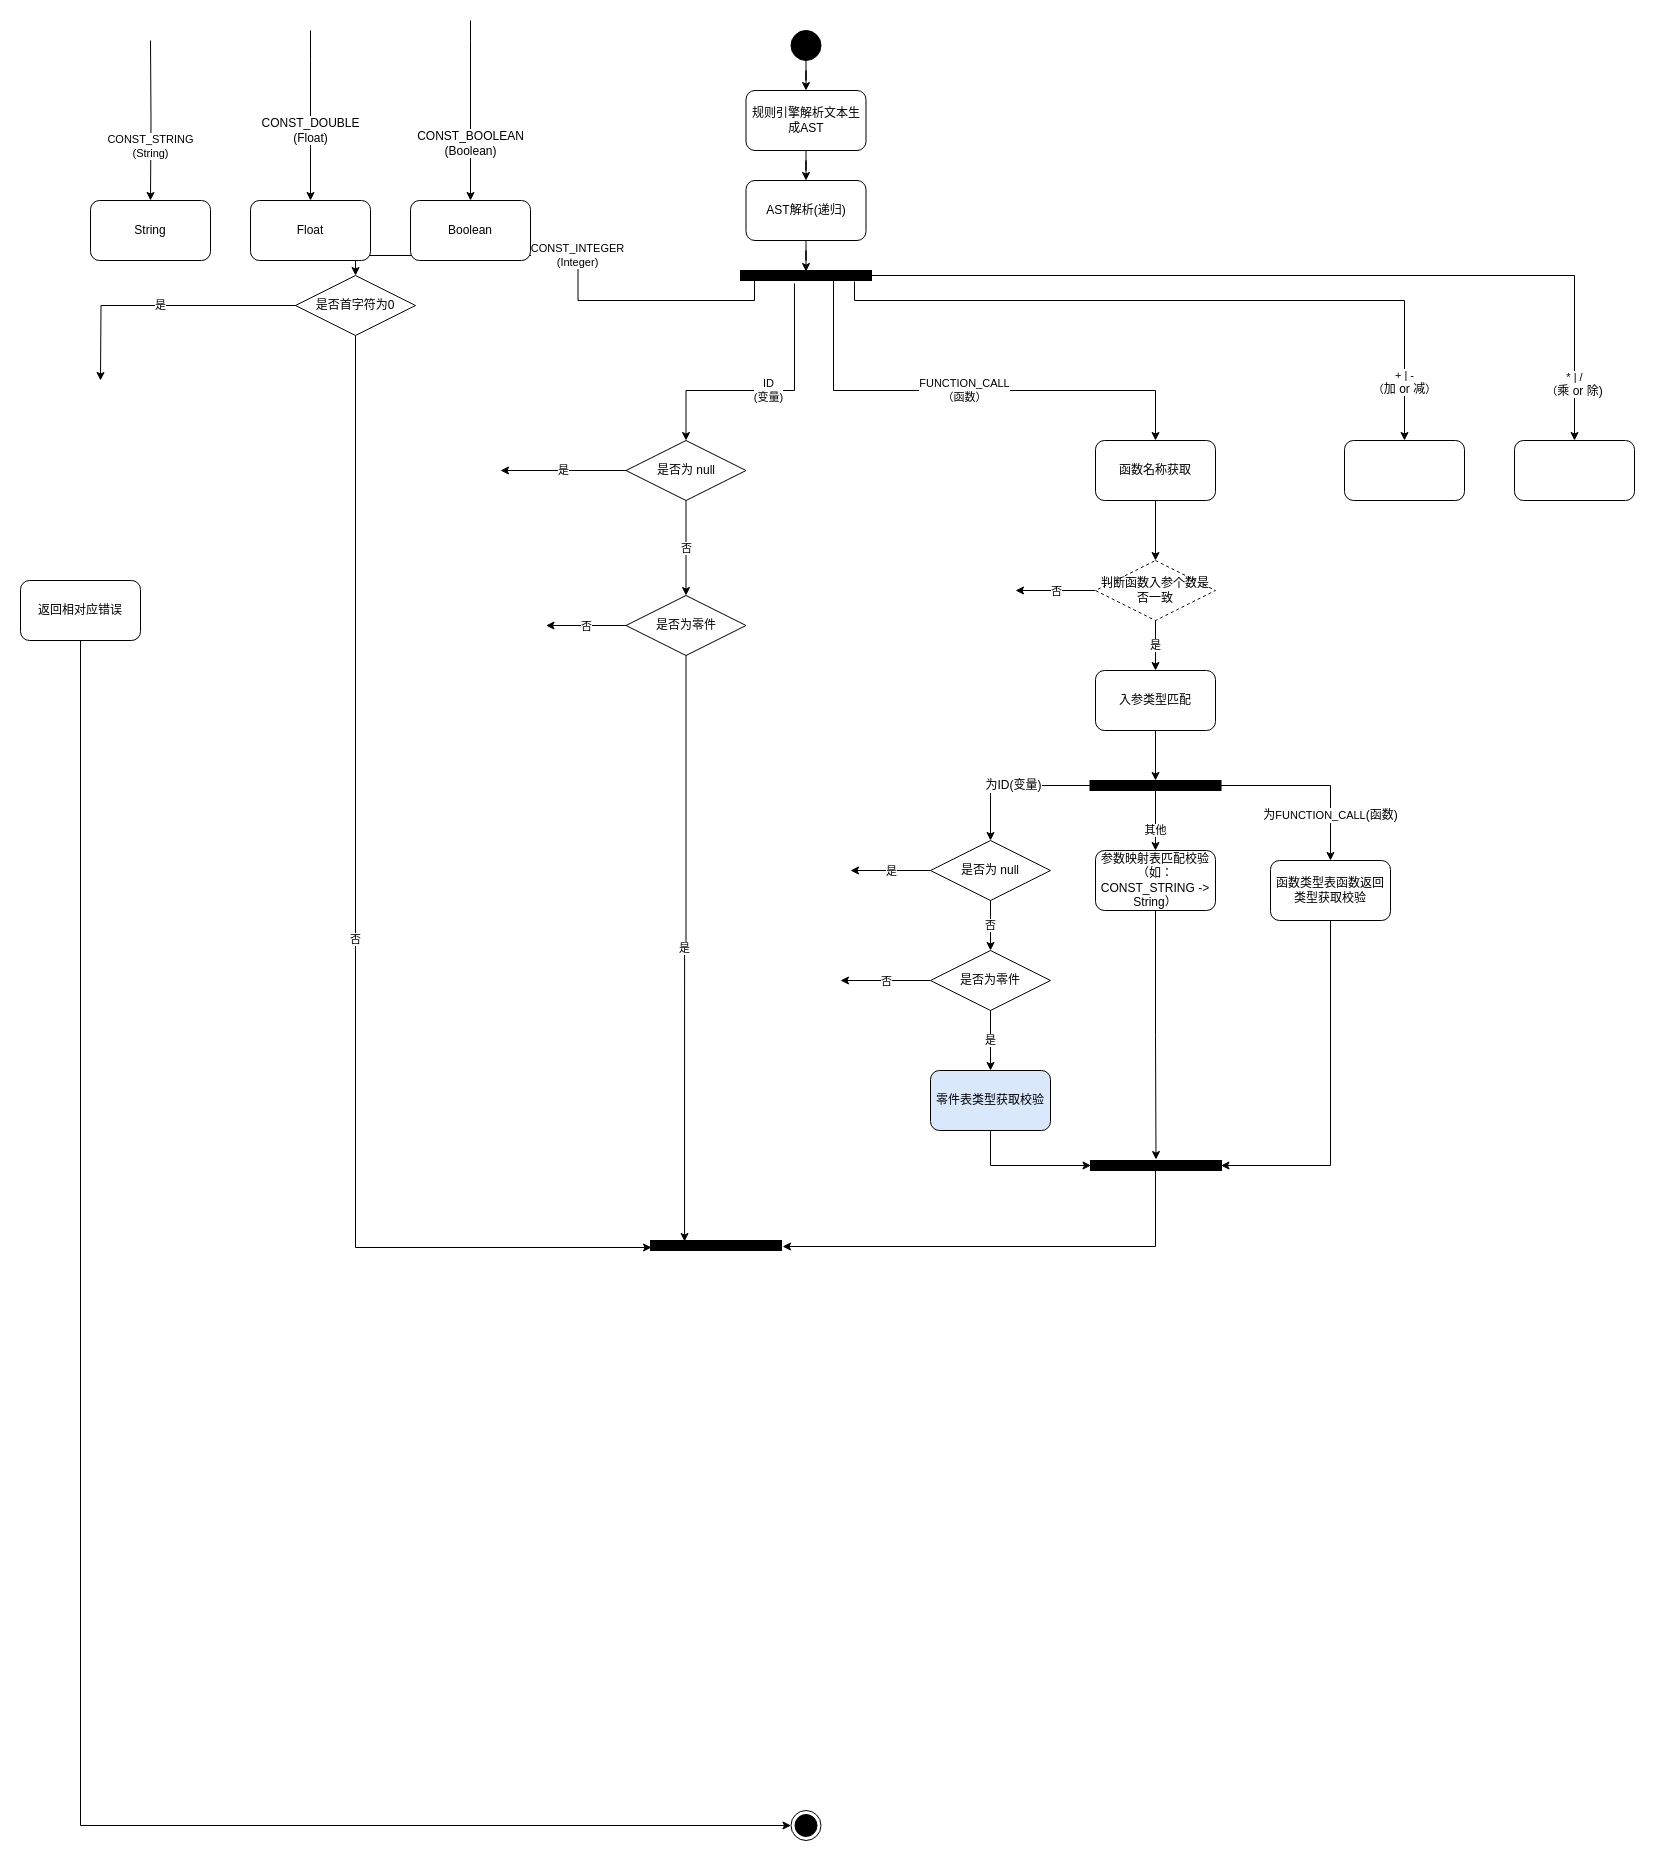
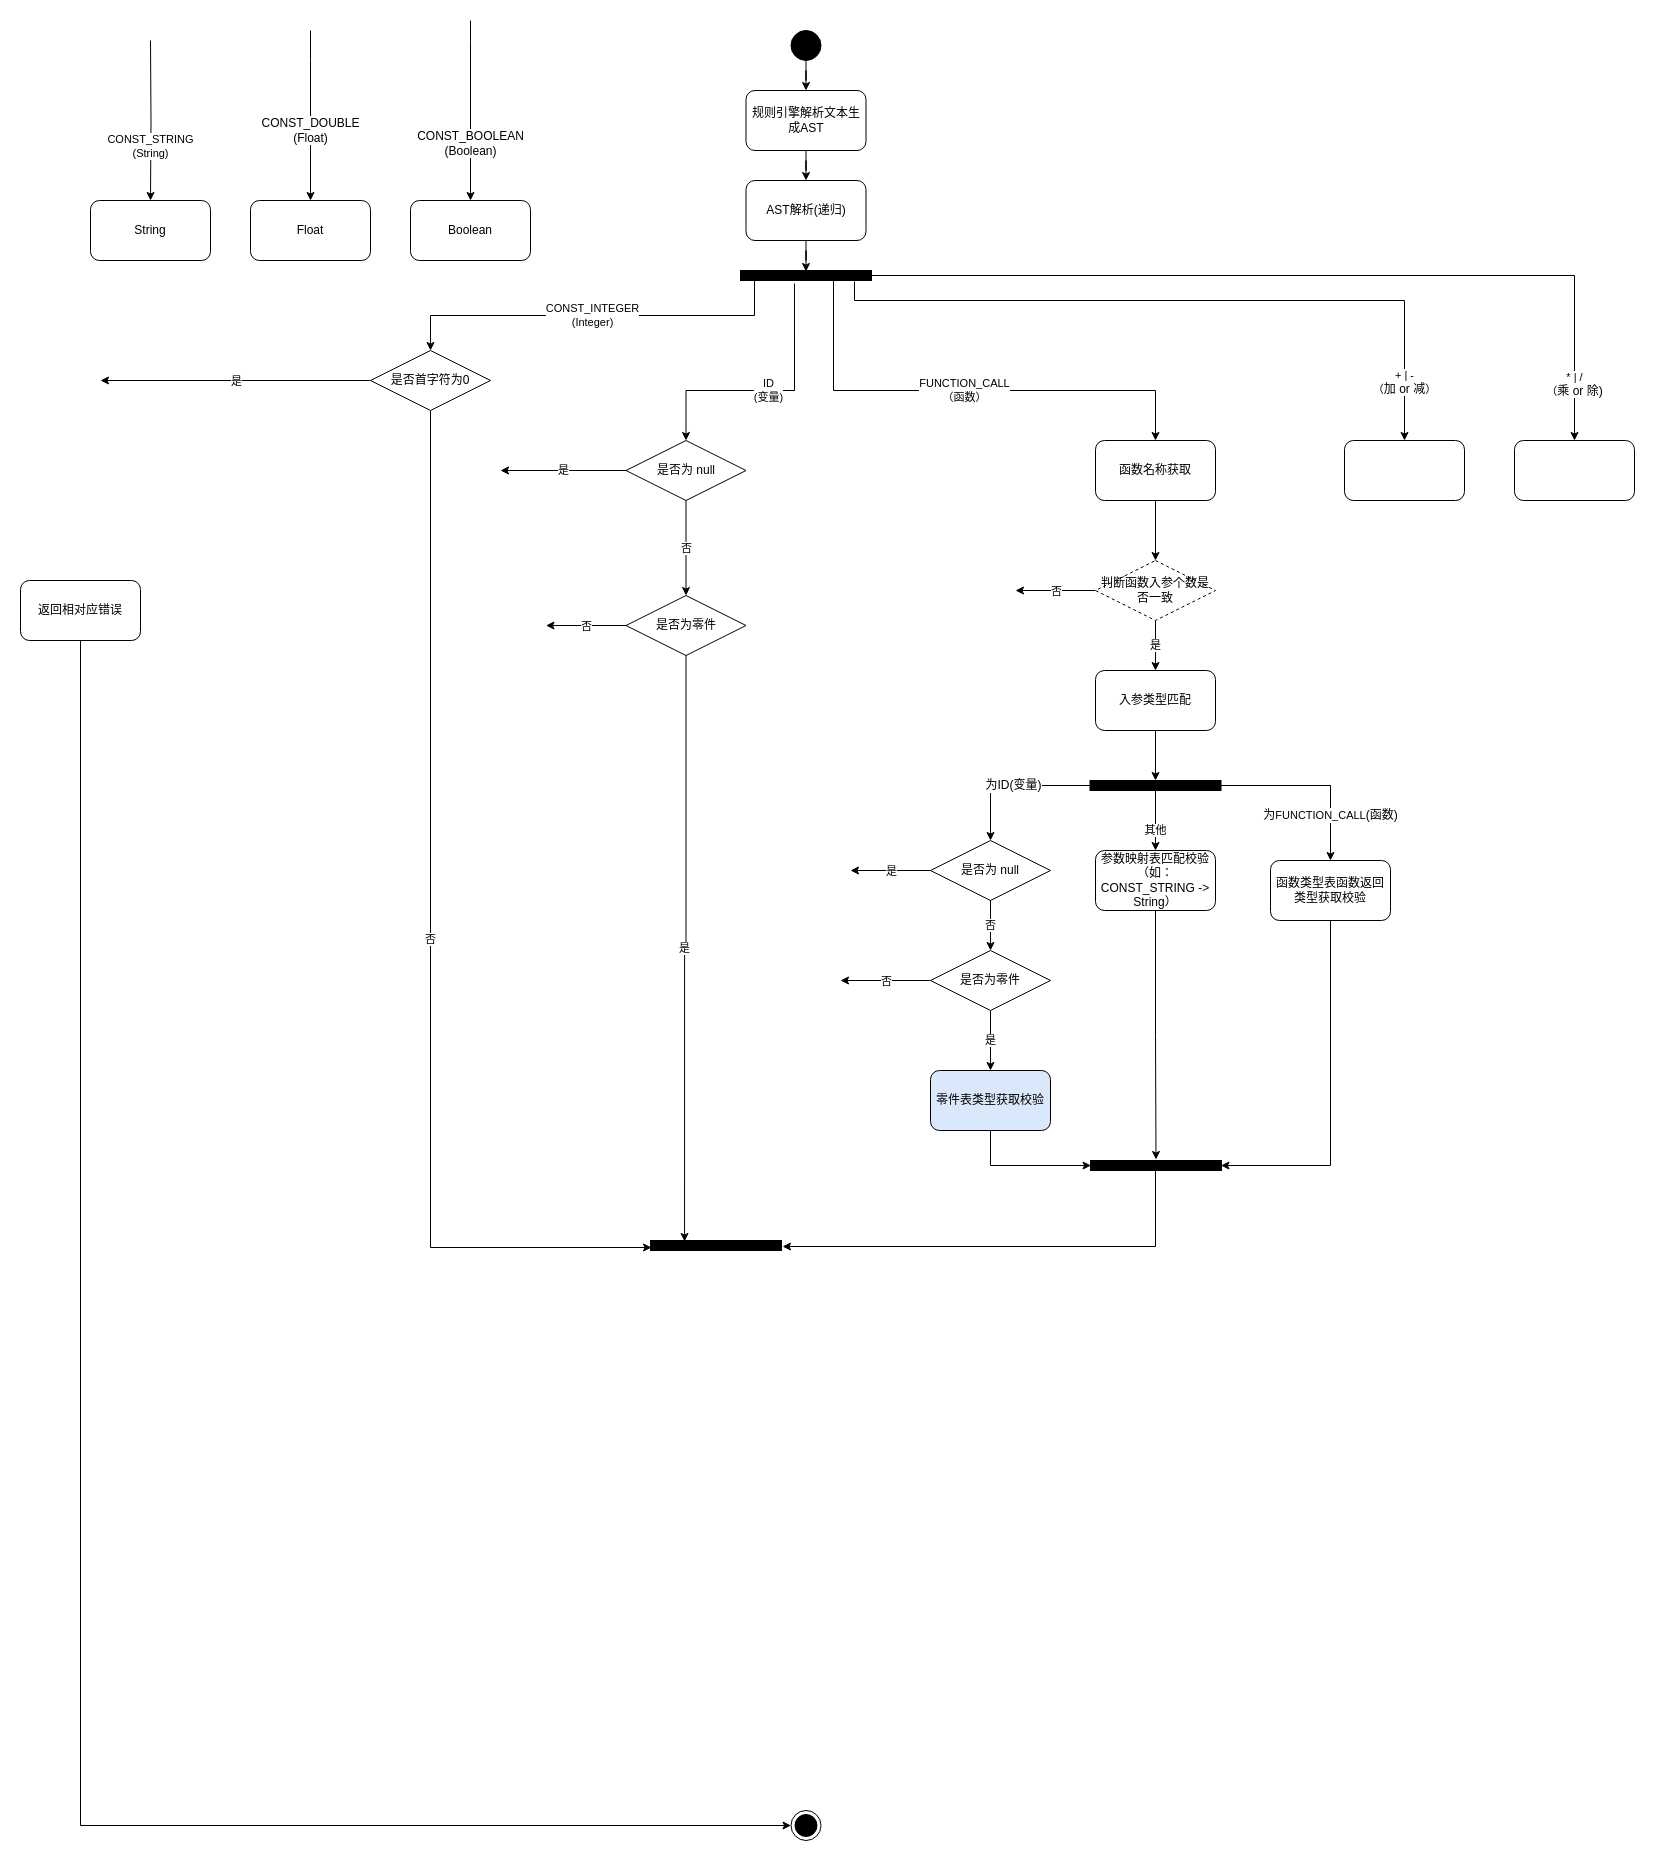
(356, 306) -> (431, 381)
